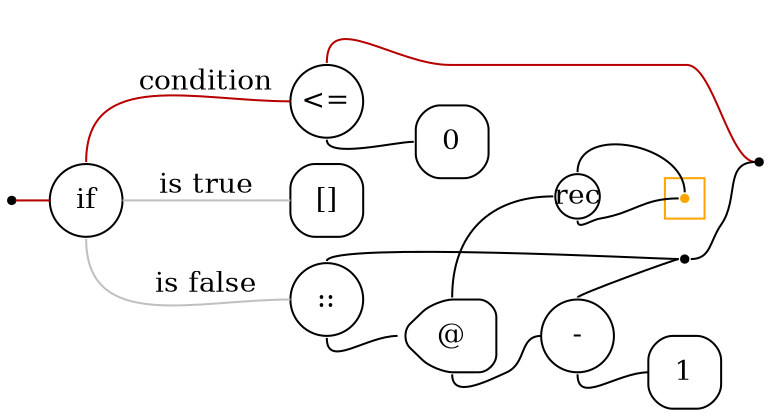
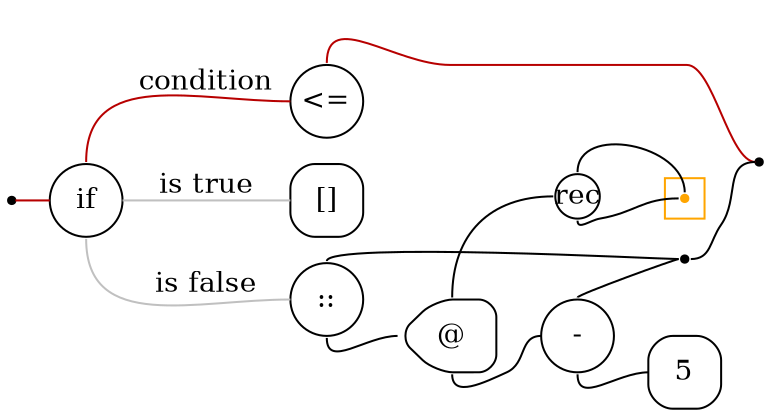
(452, 142) -> none
(685, 372) -> (685, 372)
